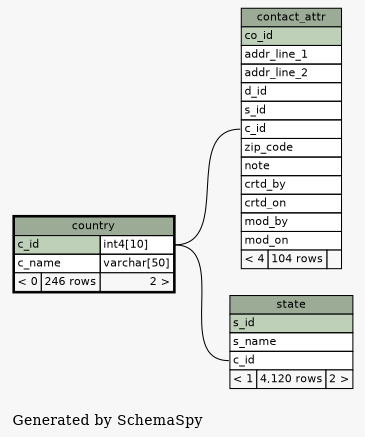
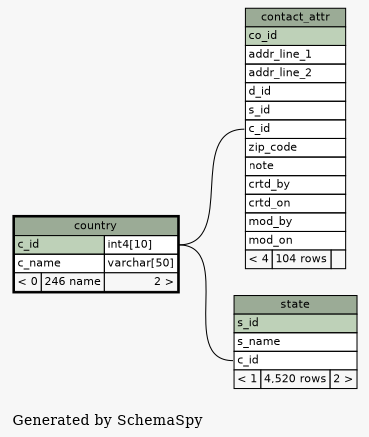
(71, 282) -> (73, 282)
(291, 379) -> (296, 379)
